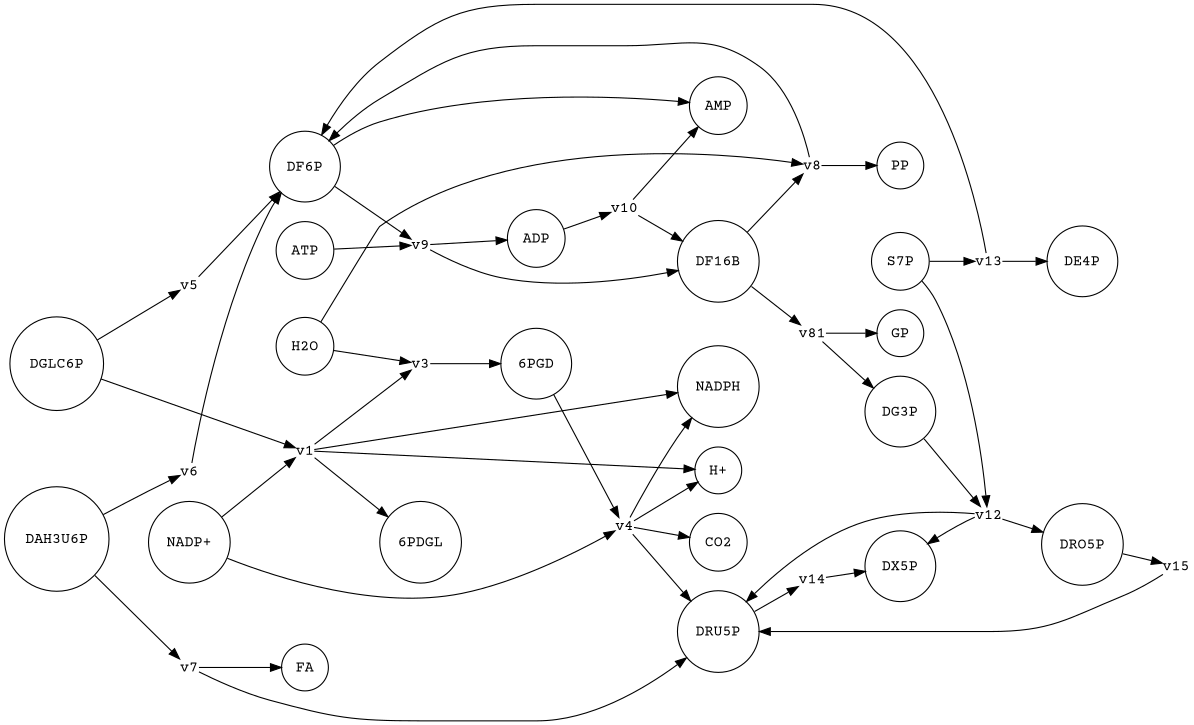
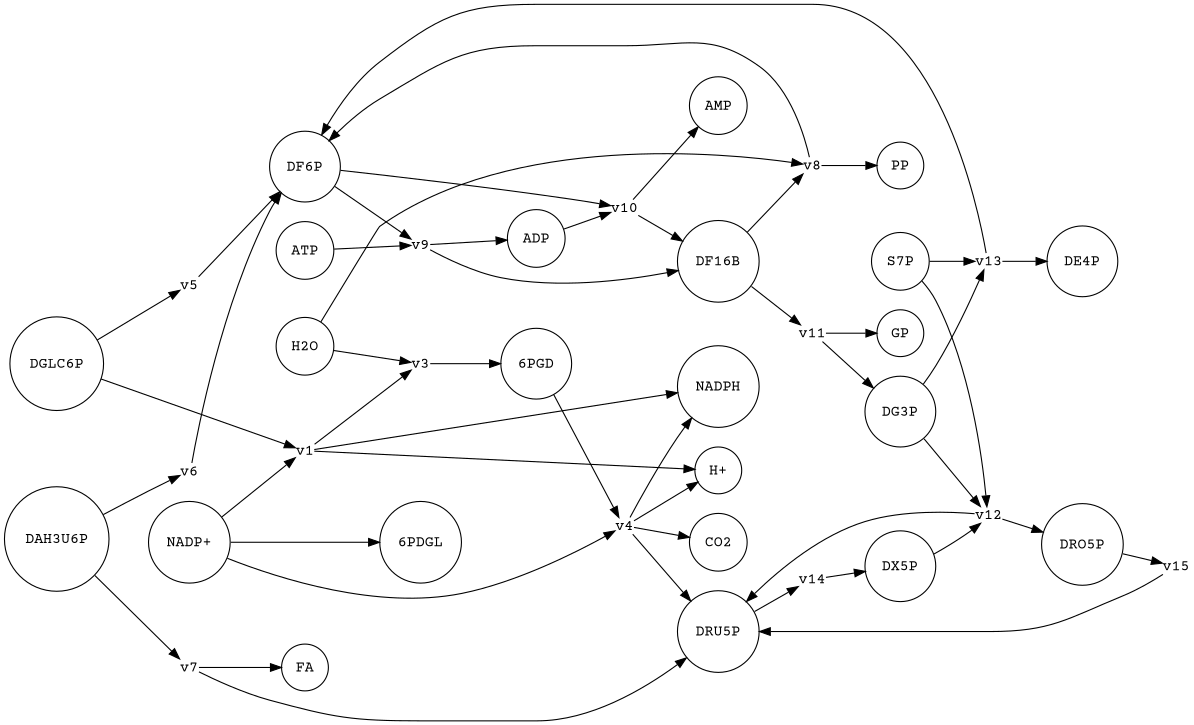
(502, 100) -> (483, 187)
none -> (957, 328)
(812, 333) -> (812, 333)
(347, 484) -> (300, 542)
(956, 527) -> (953, 543)
